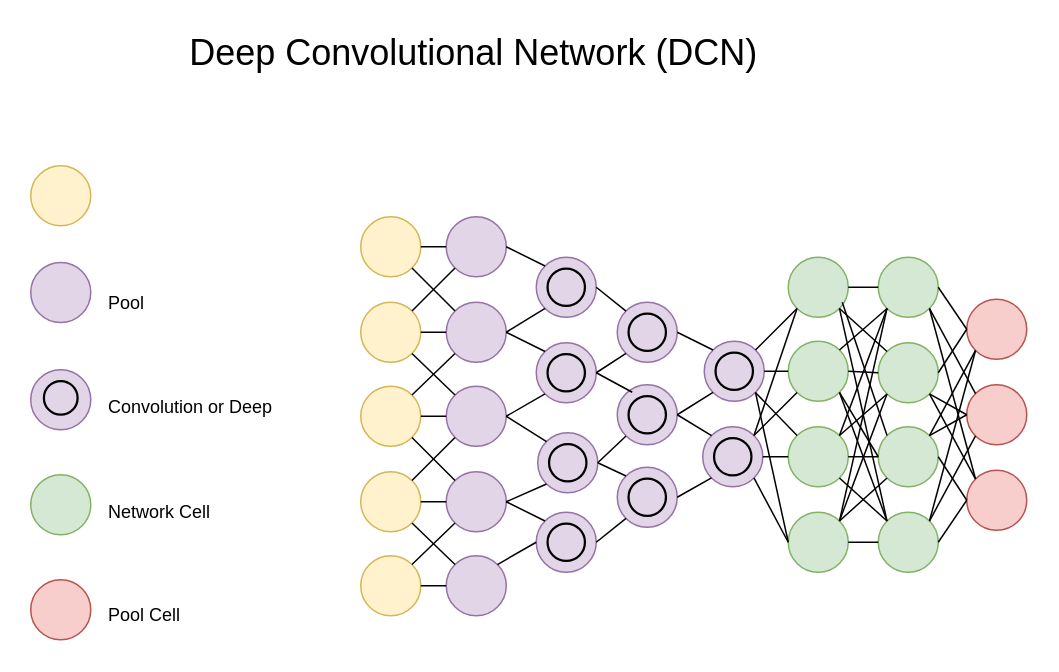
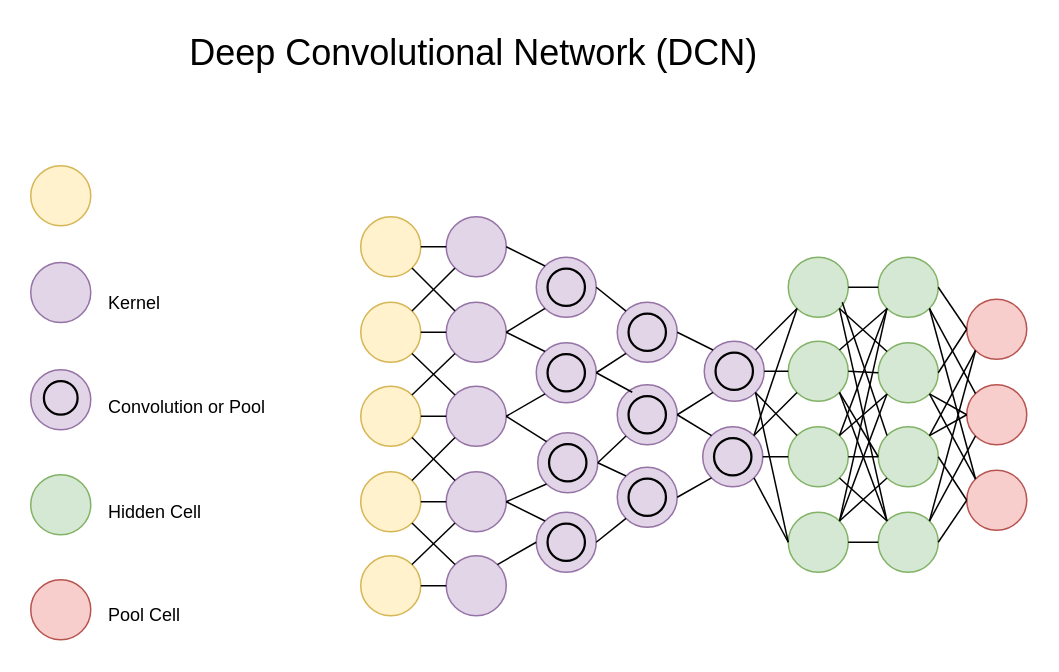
(144, 298) -> (165, 298)
(205, 401) -> (205, 401)
(205, 506) -> (201, 506)
